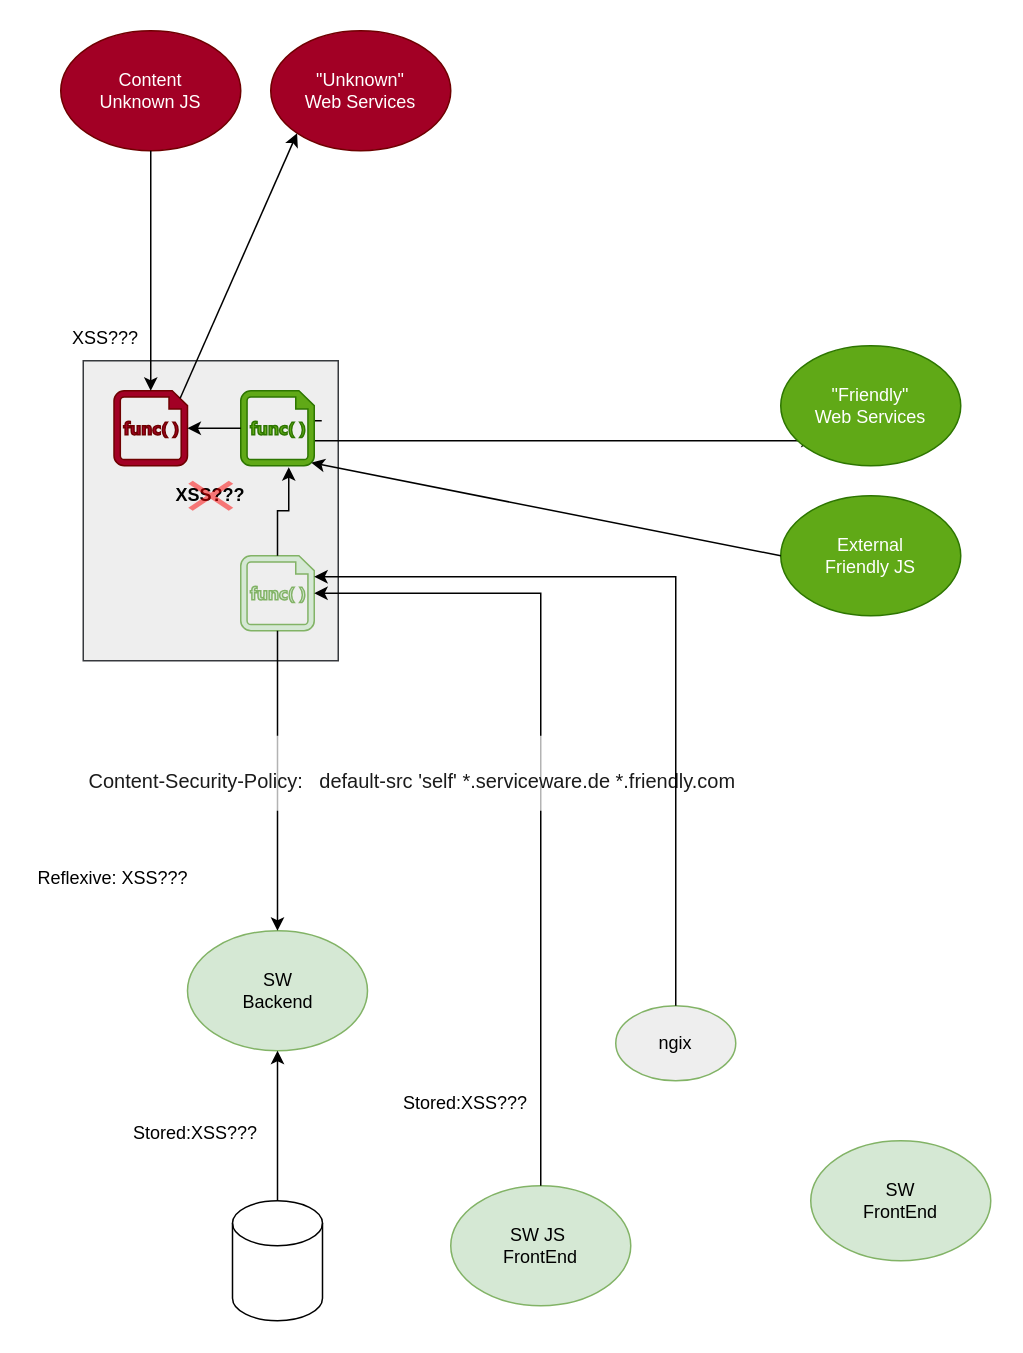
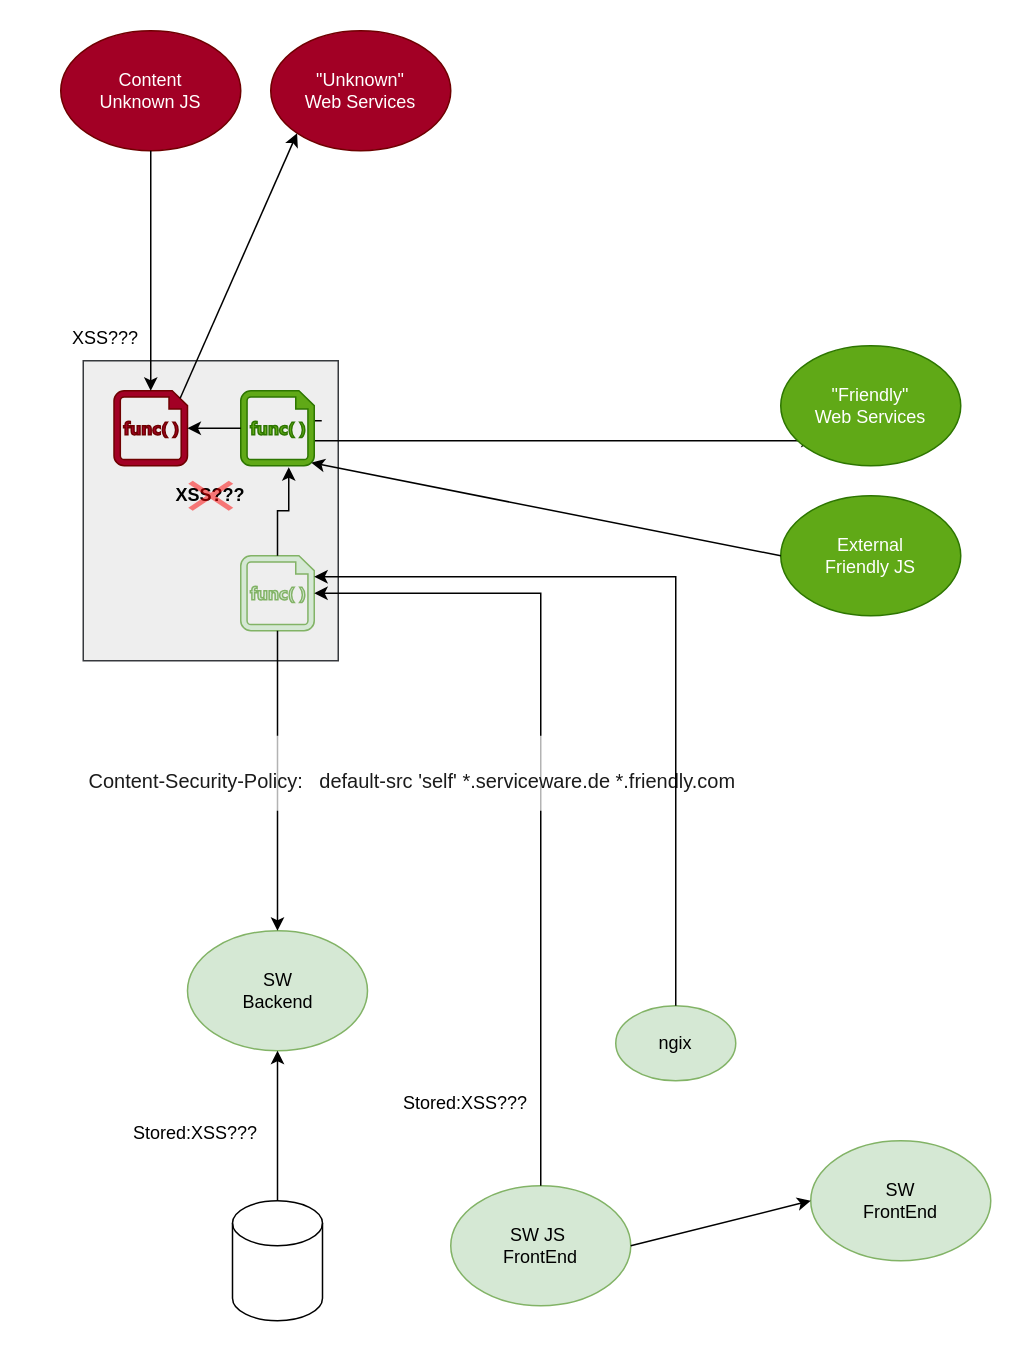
(113, 878) -> none
(676, 1043) -> (676, 1043)
none -> (716, 1225)
